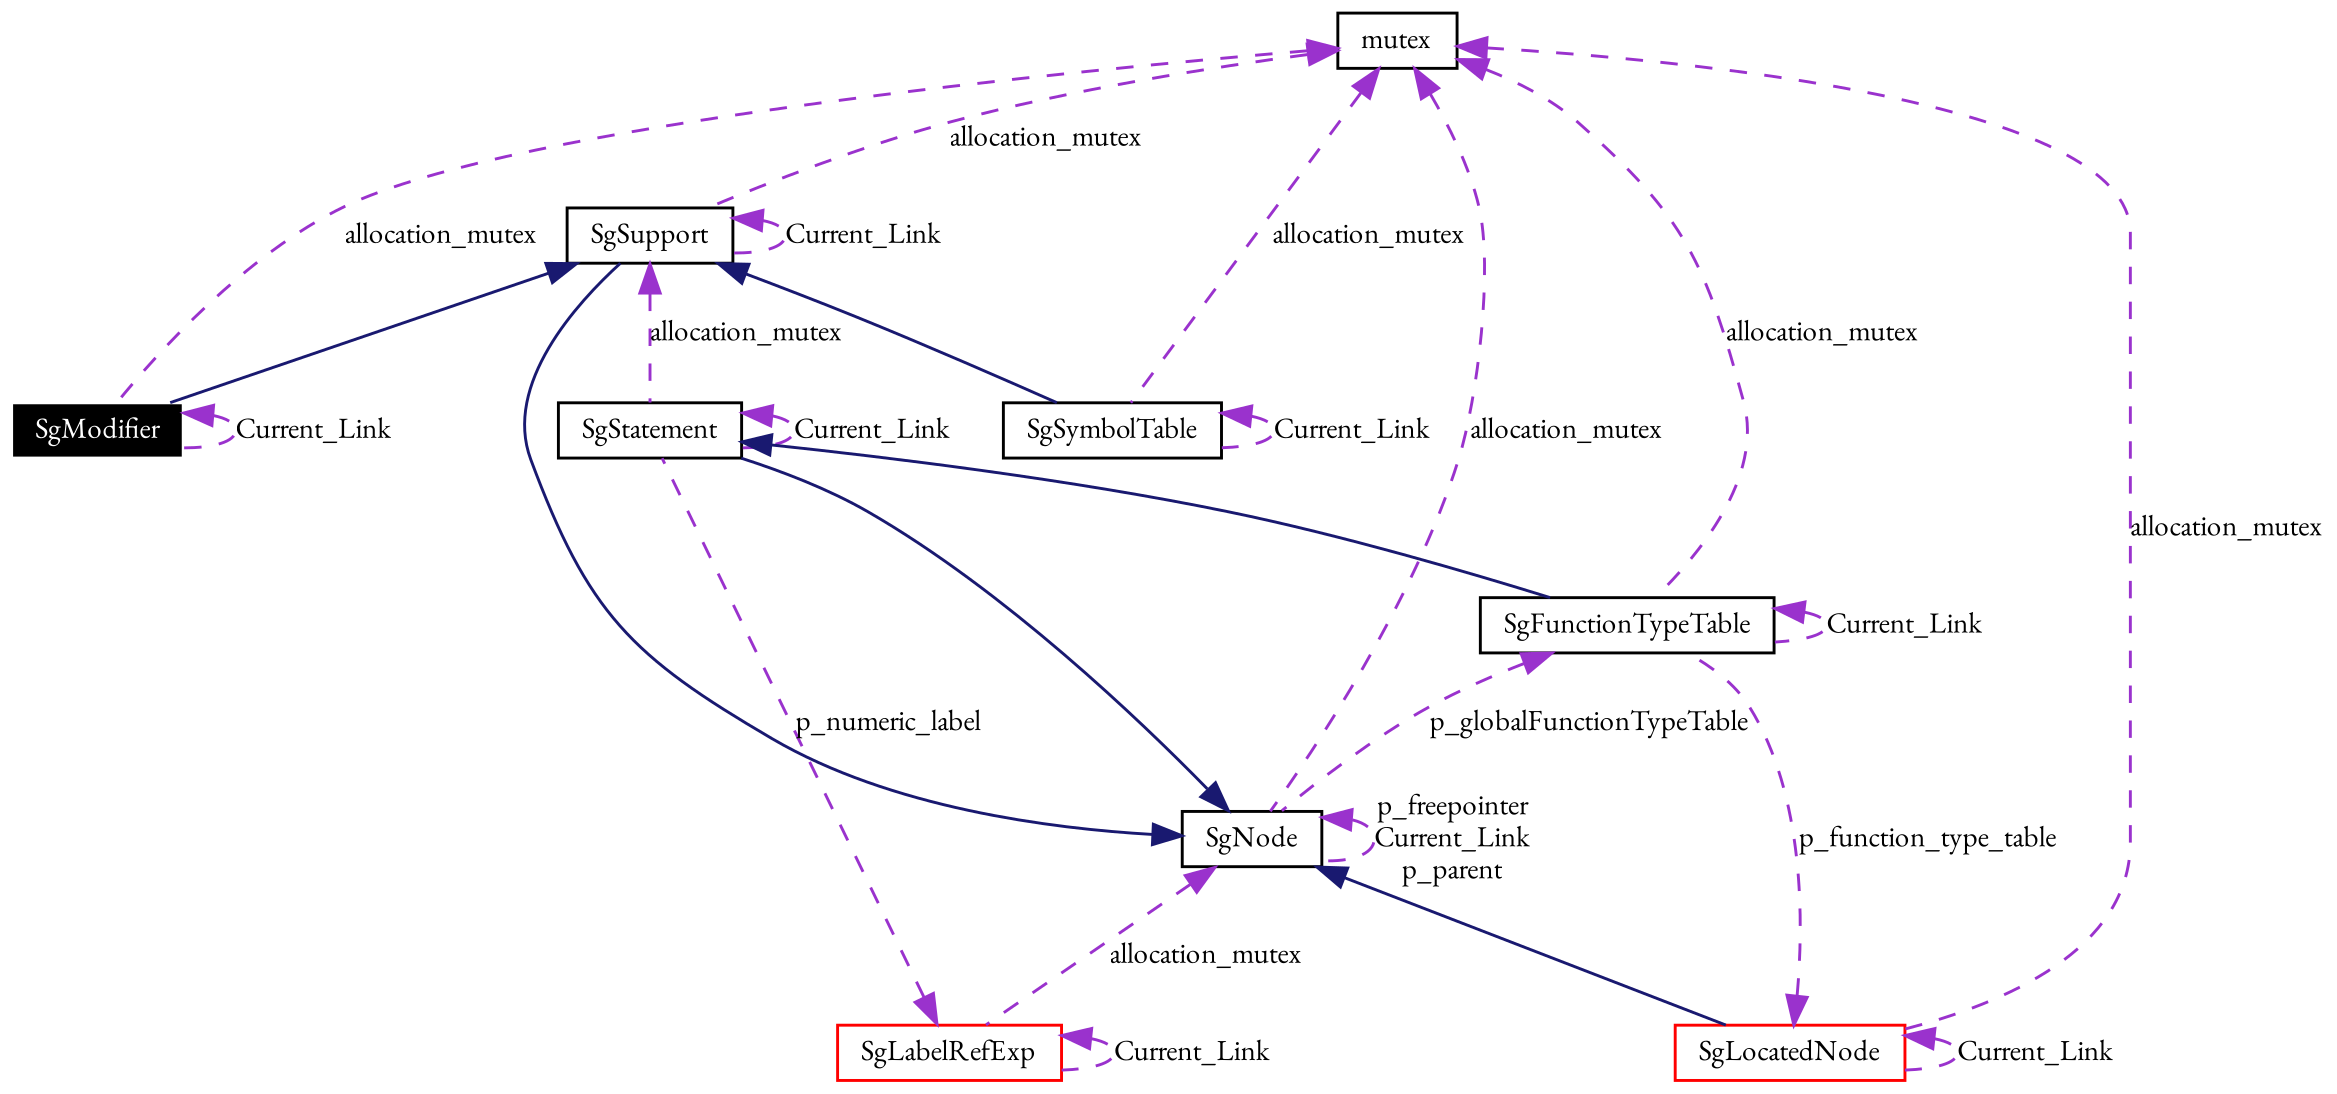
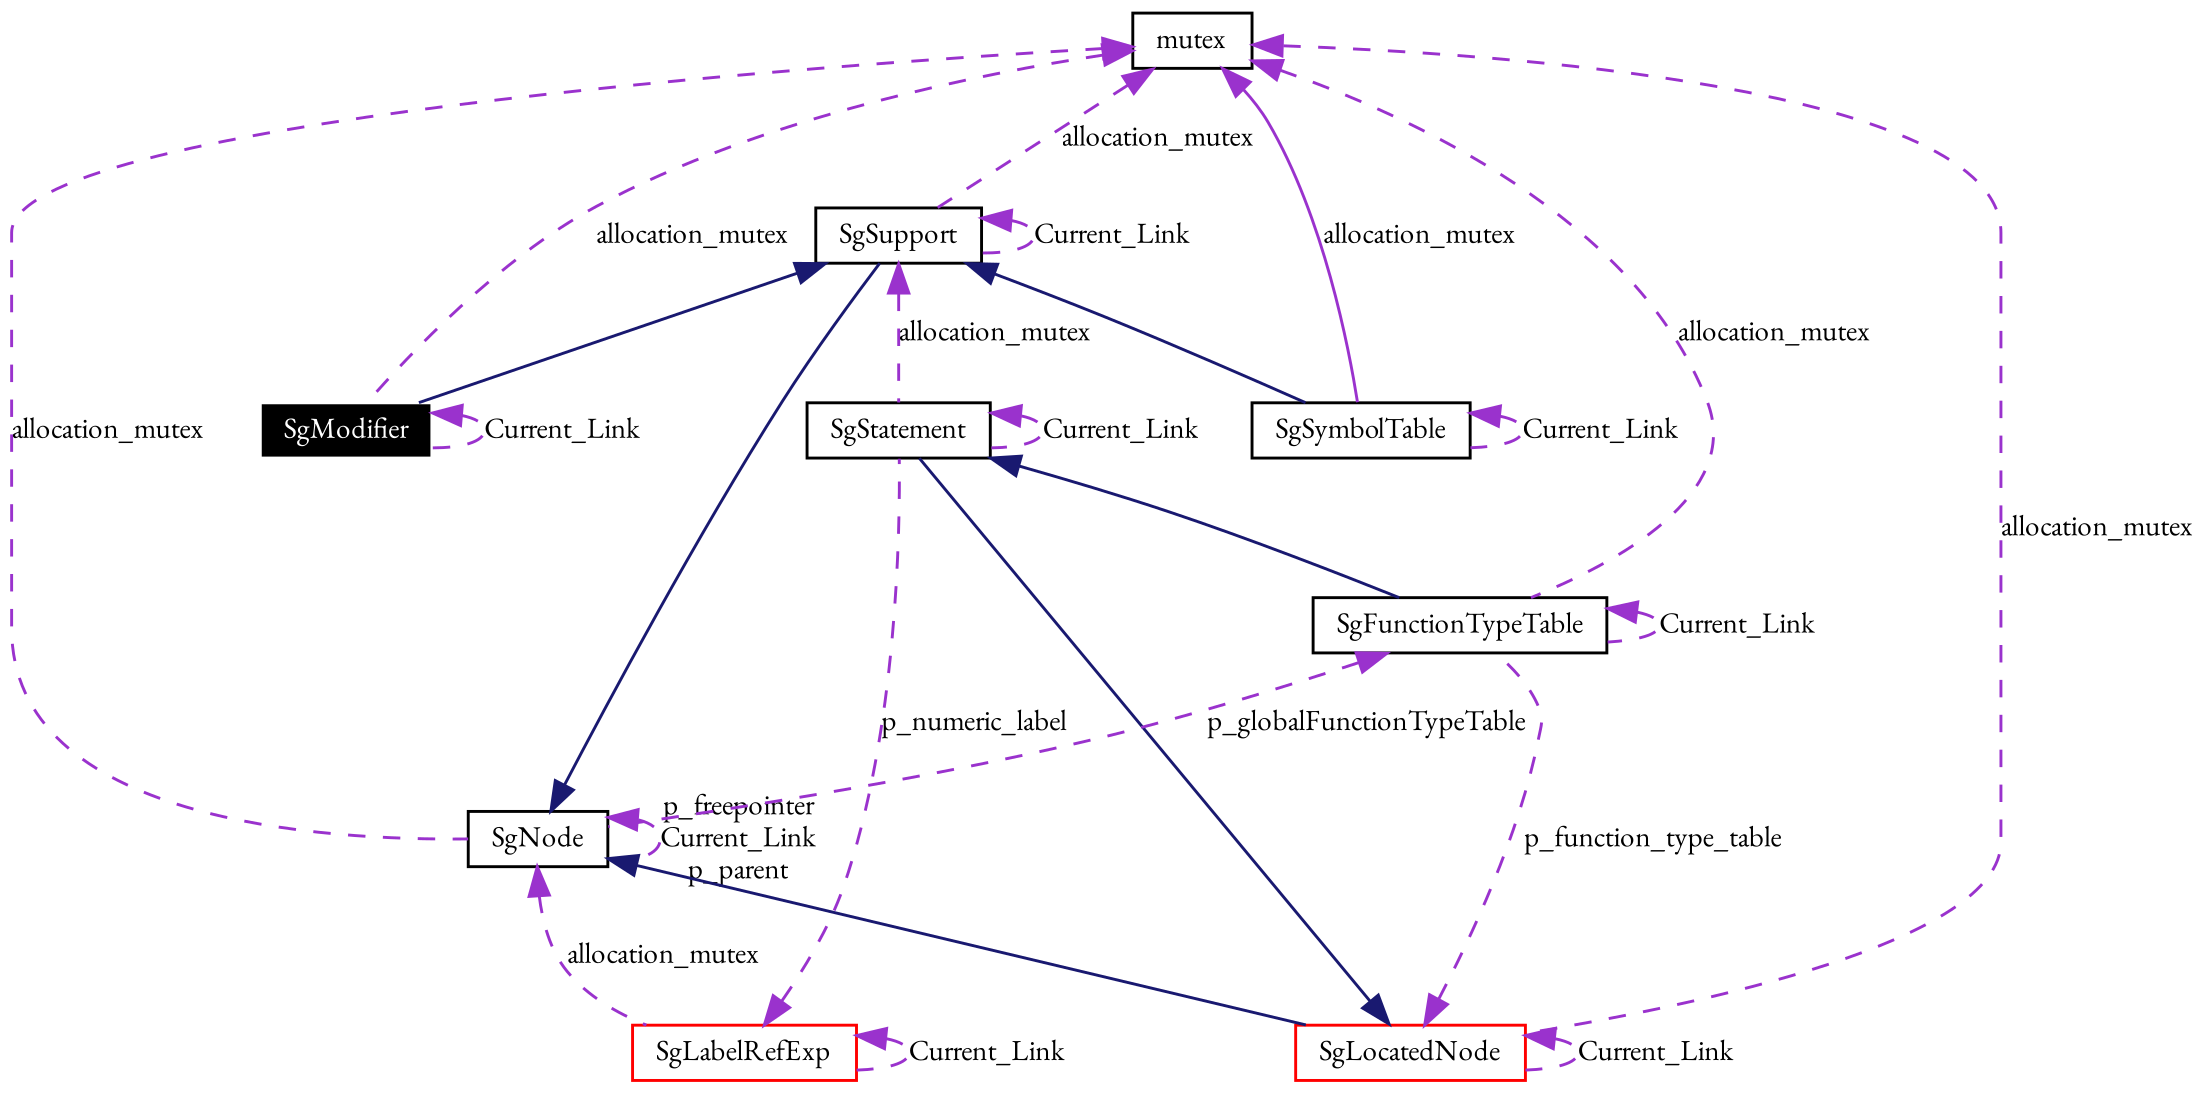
(1246, 248) -> (1319, 239)
(993, 597) -> (1156, 743)
